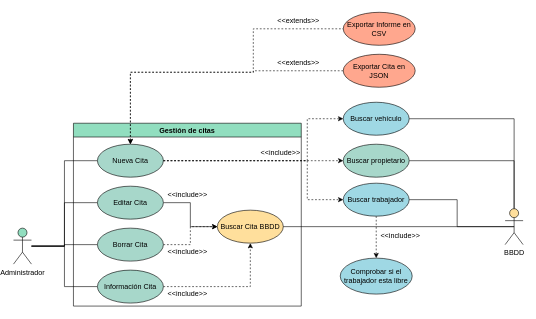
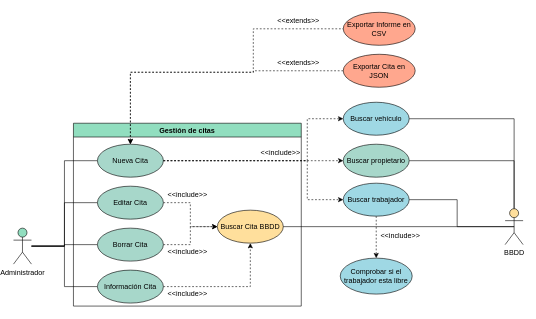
(188, 203) -> (188, 203)
